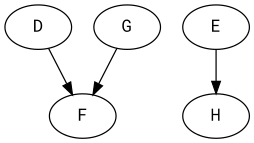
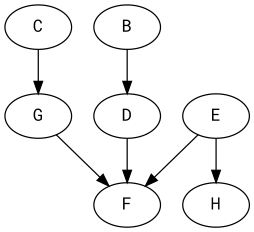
none -> (38, 27)
none -> (127, 27)
none -> (176, 156)
